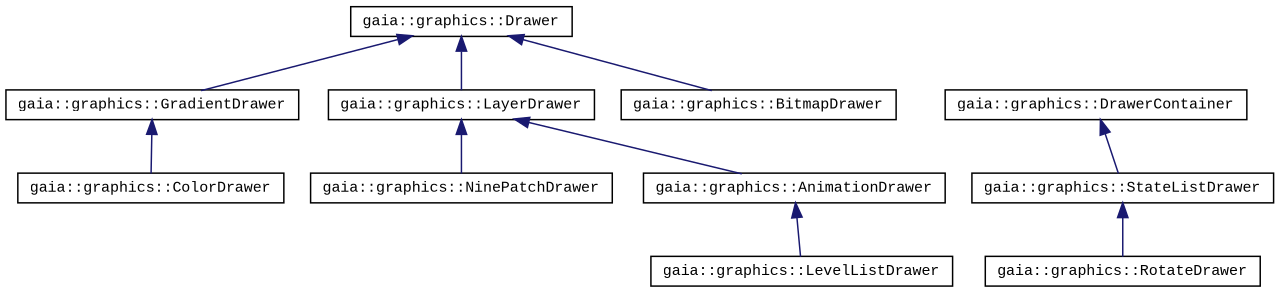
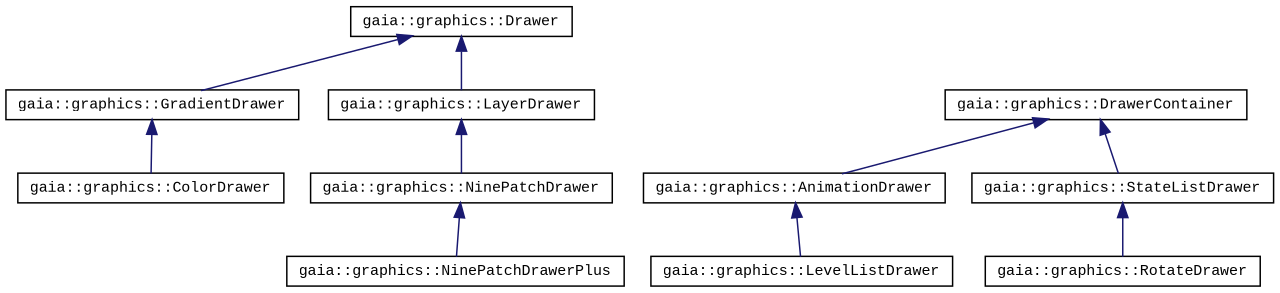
(759, 105) -> none
(635, 148) -> (938, 148)
none -> (455, 271)
